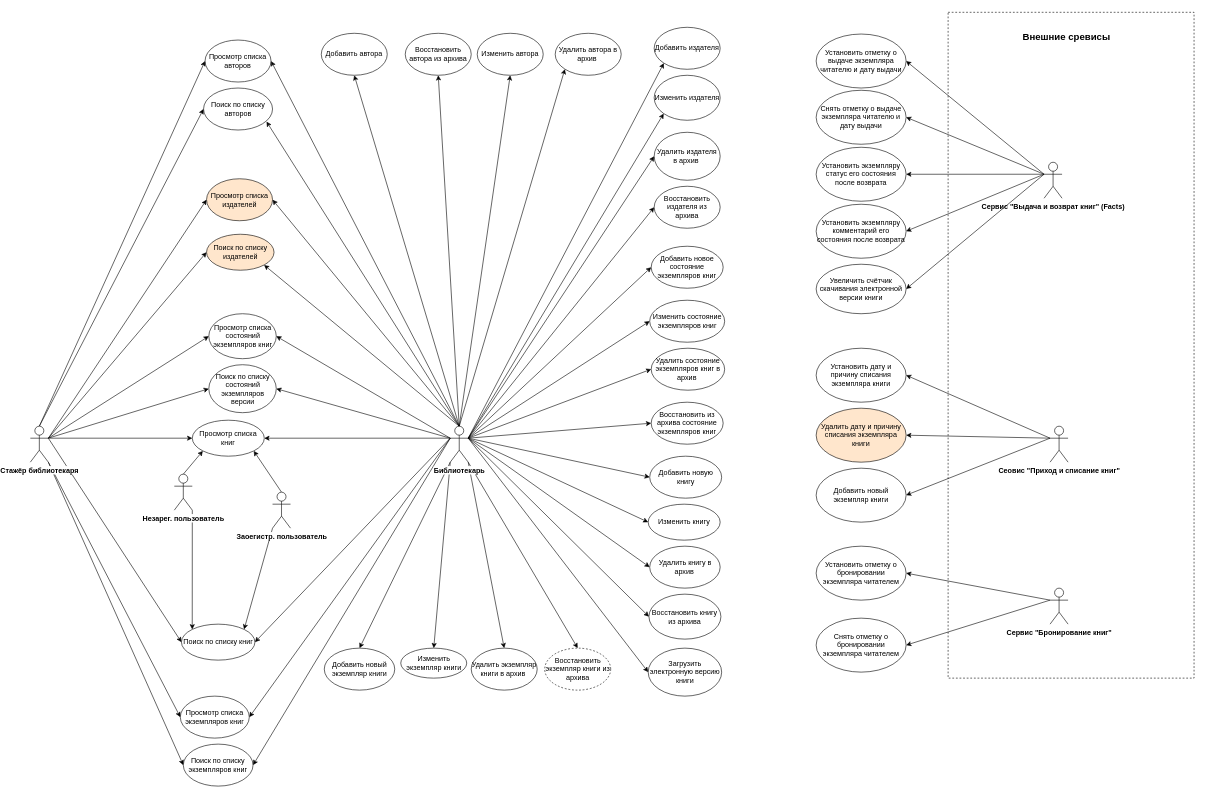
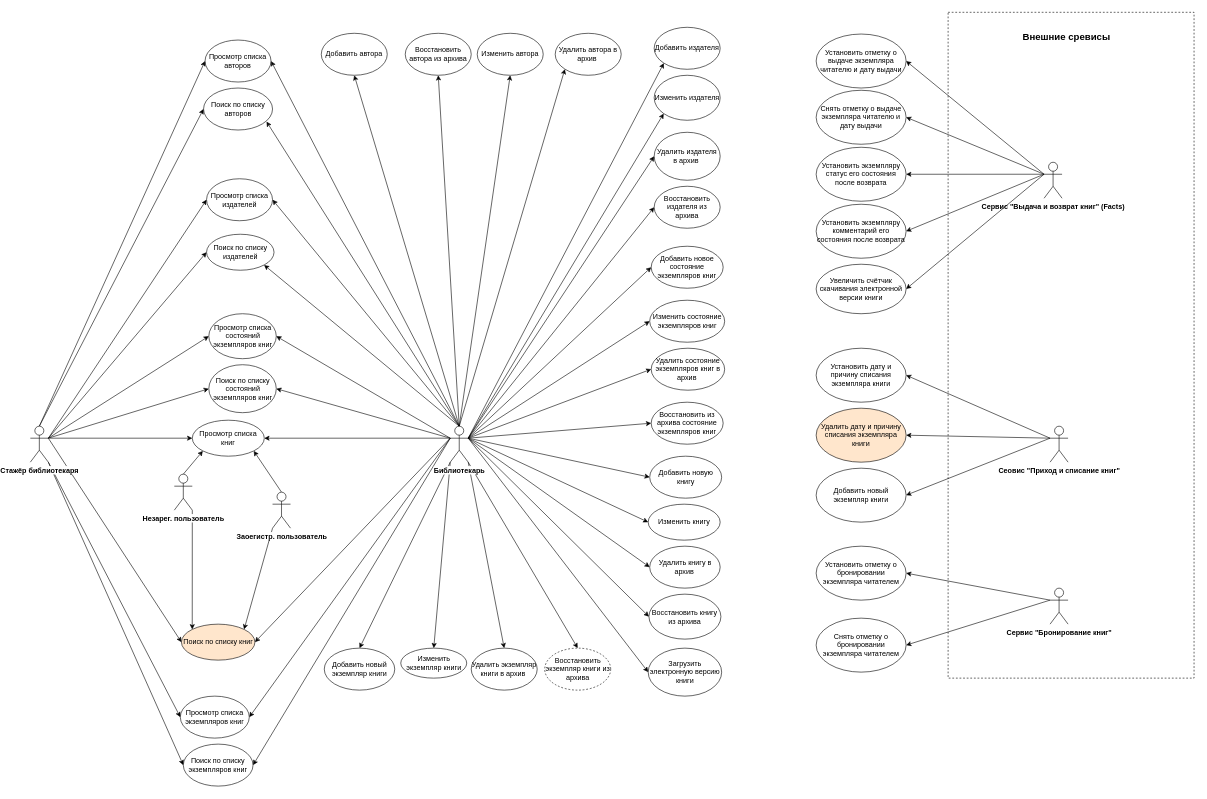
(240, 200) -> (240, 200)
(240, 252) -> (240, 252)
(243, 389) -> (243, 389)
(218, 642) -> (218, 642)
